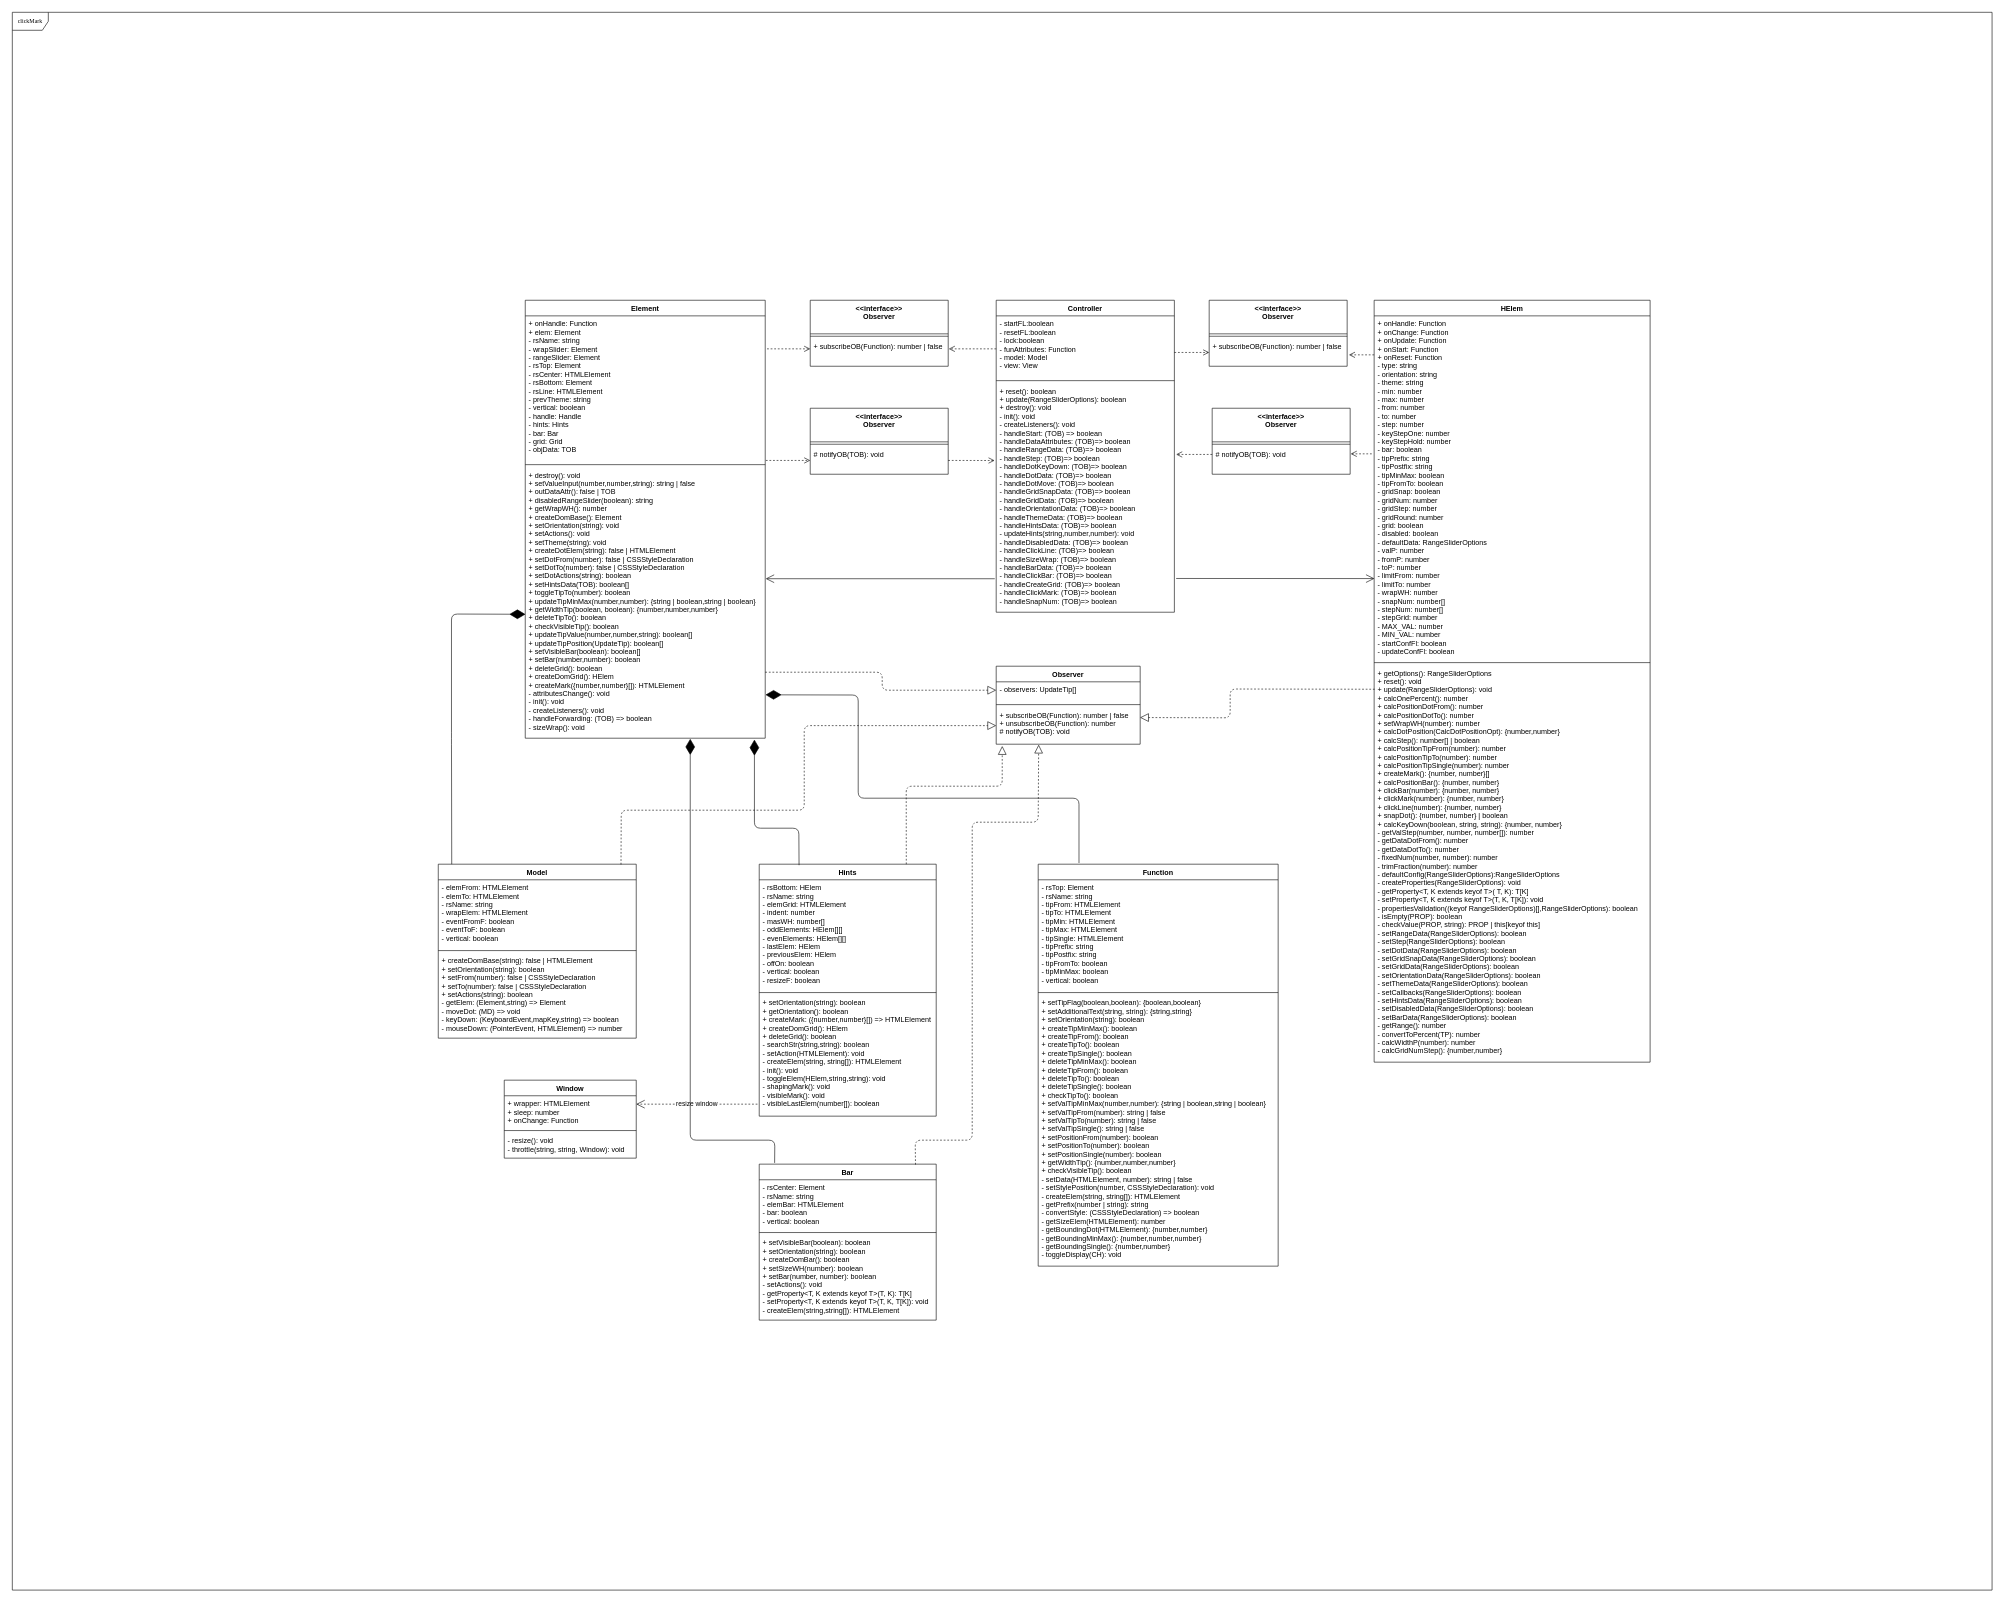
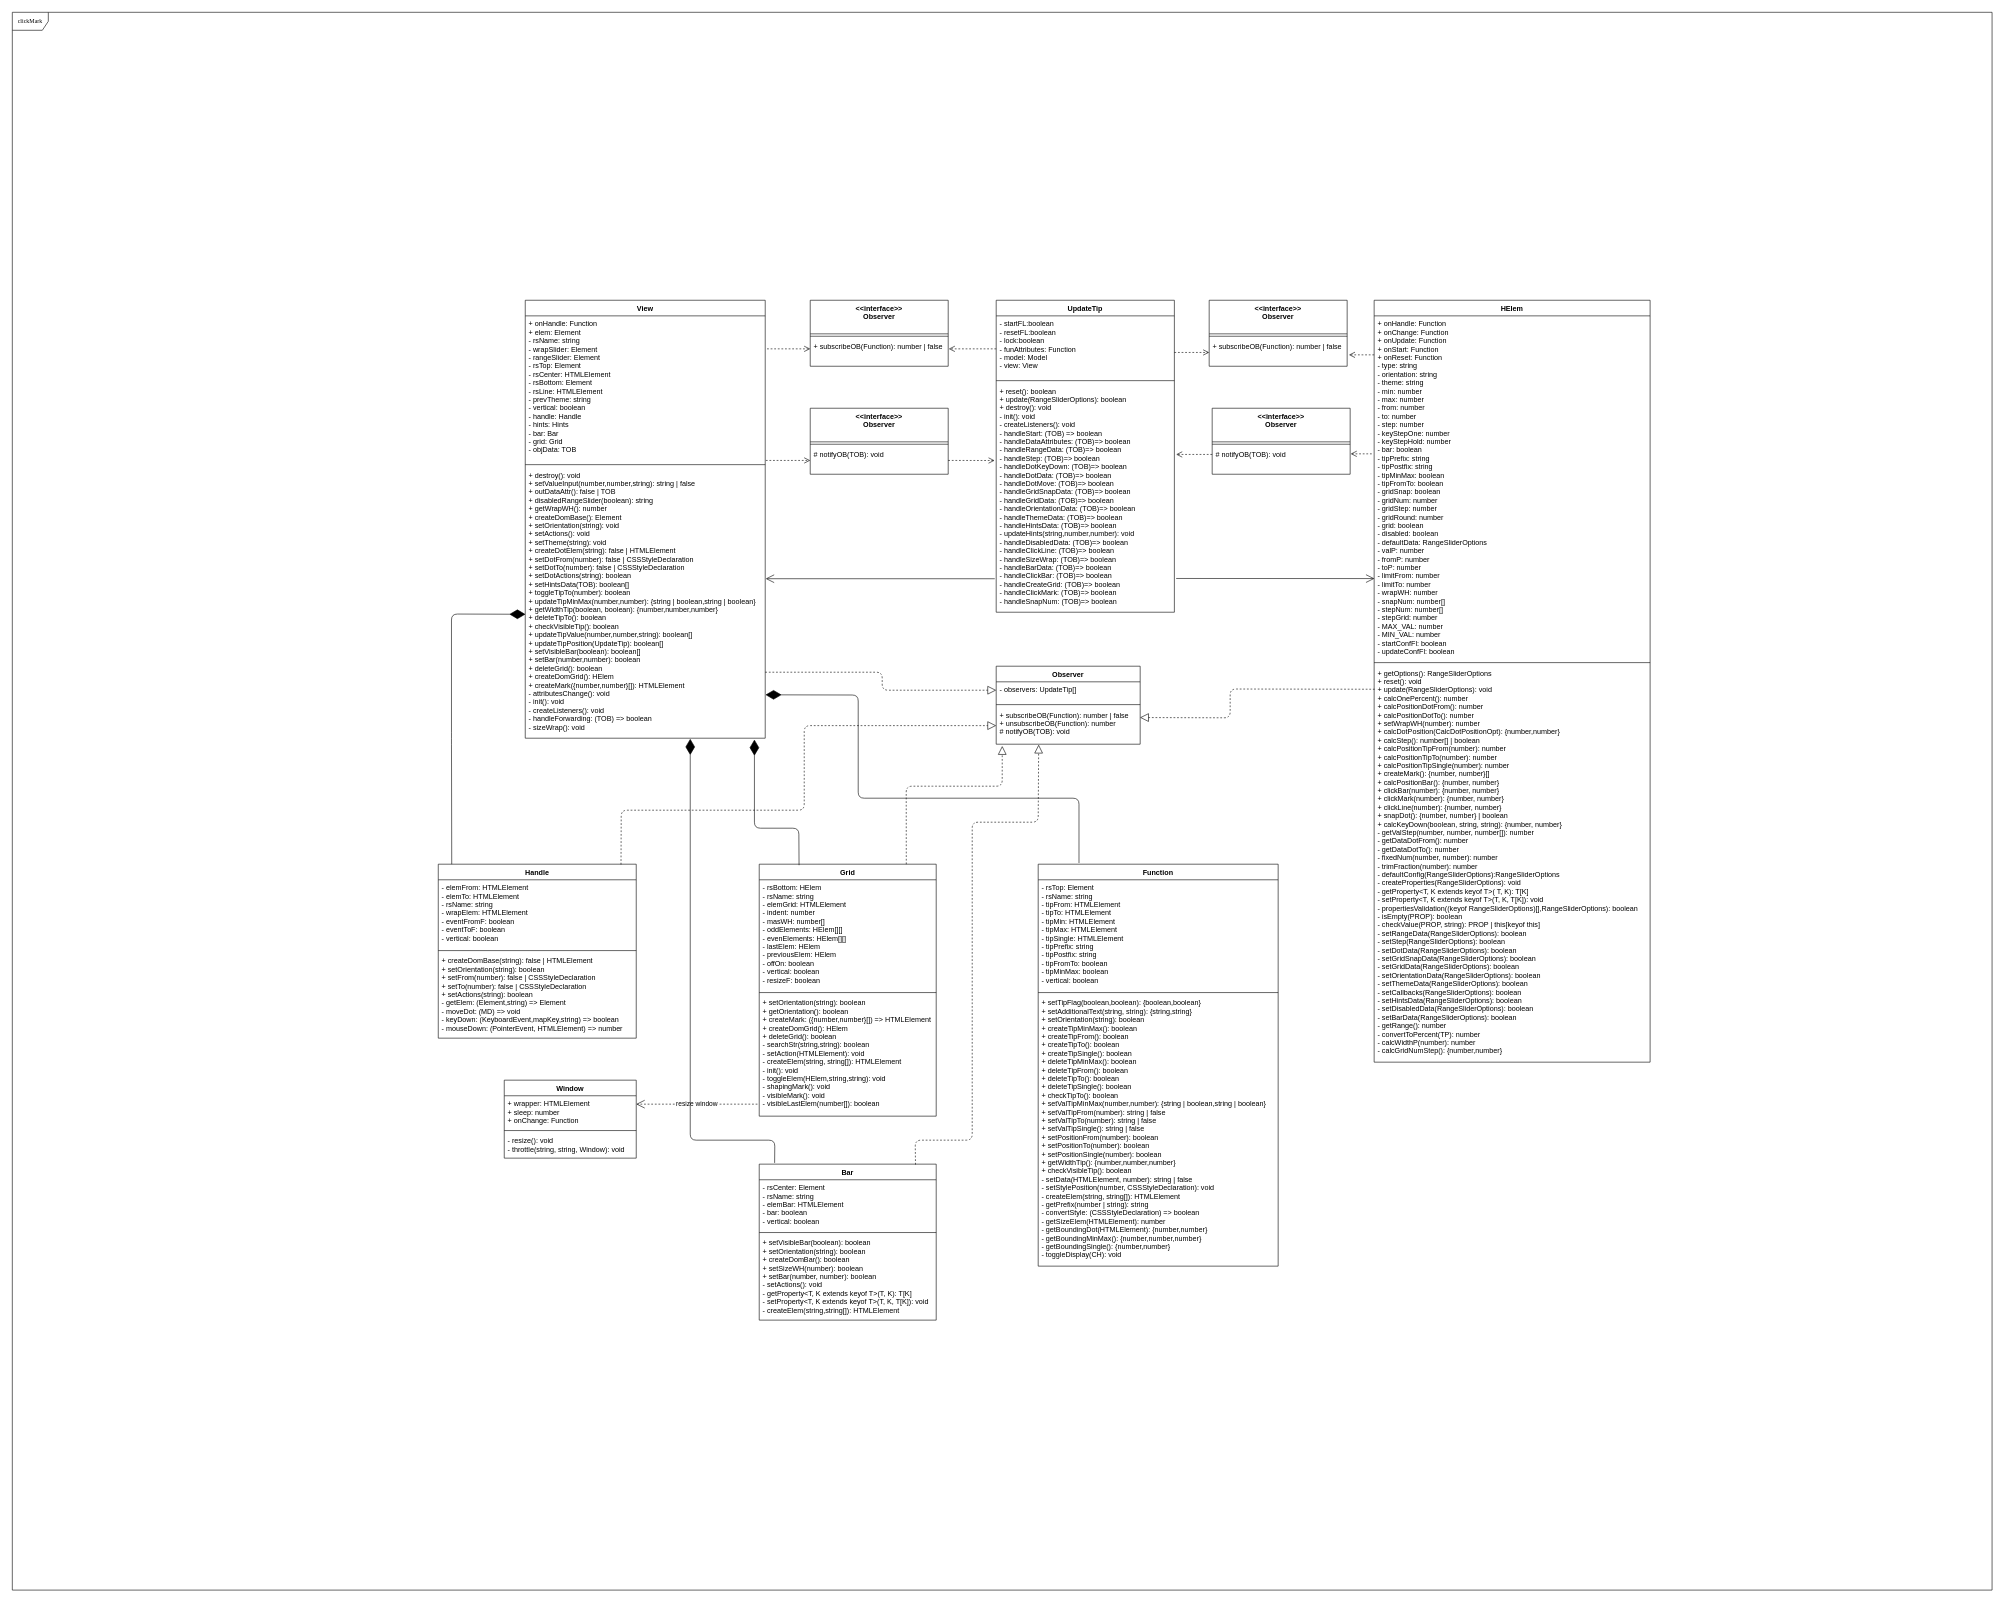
(645, 308) -> (645, 308)
(1085, 308) -> (1085, 308)
(537, 872) -> (537, 872)
(848, 872) -> (848, 872)
